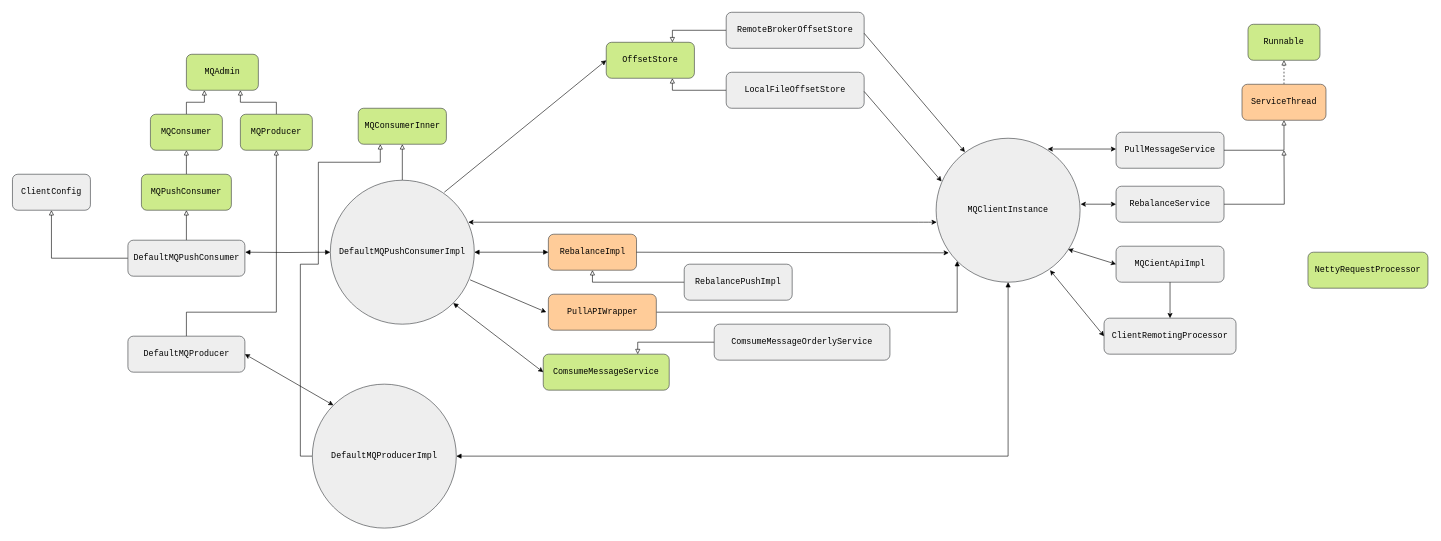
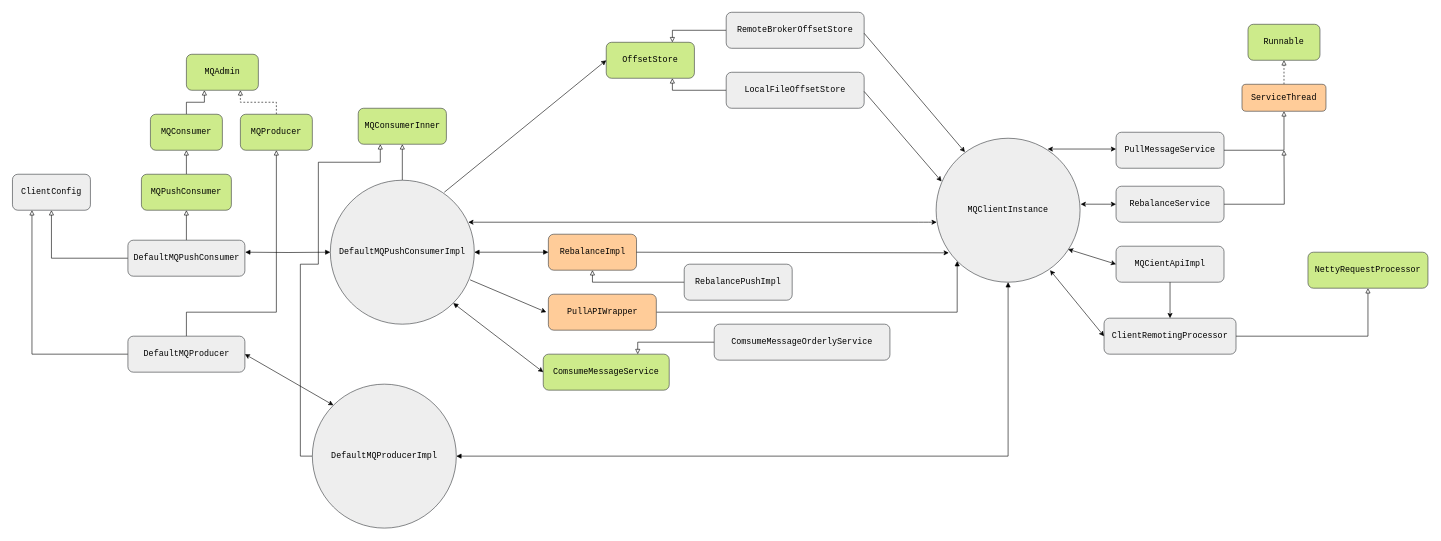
(260, 102) -> (260, 102)
(1284, 102) -> (1284, 98)
none -> (32, 333)
none -> (1323, 336)
